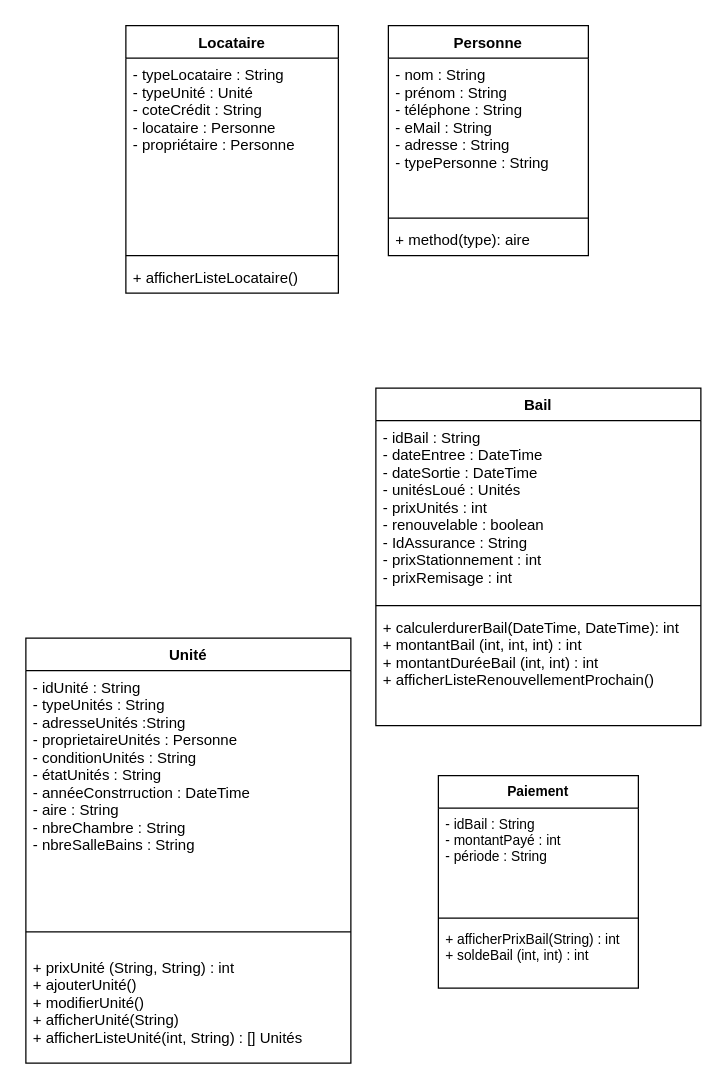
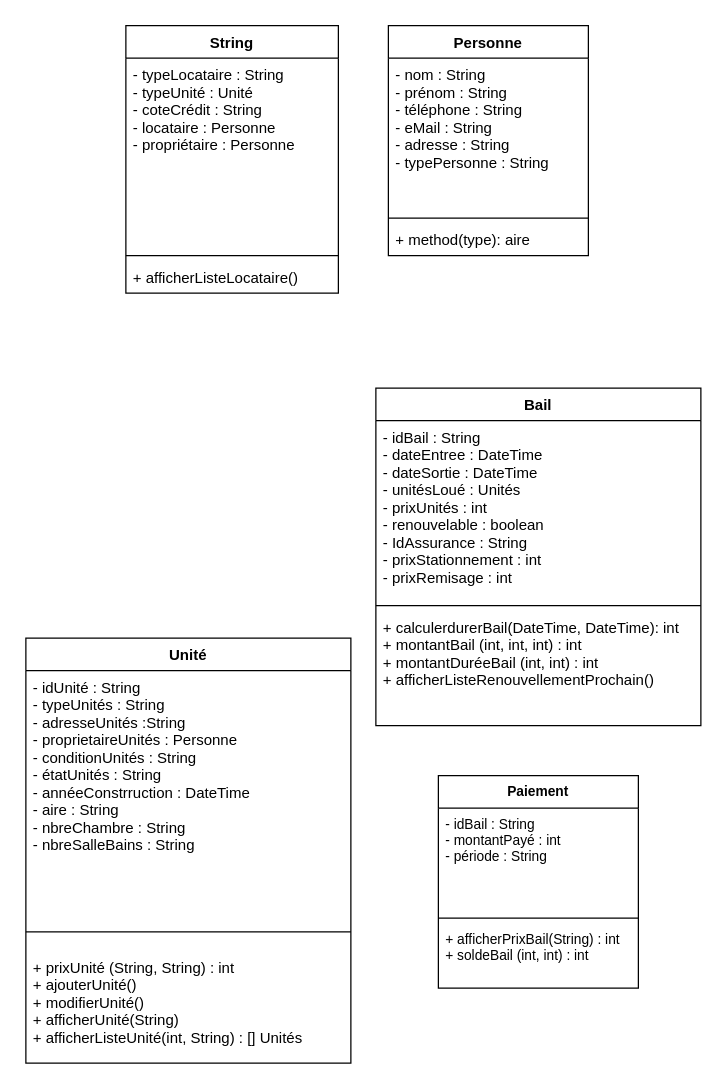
(231, 43) -> (231, 43)
